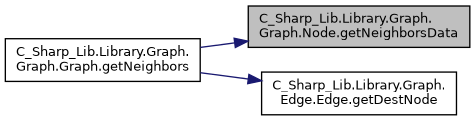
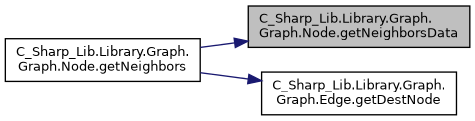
(103, 60) -> (103, 60)
(359, 93) -> (359, 93)
